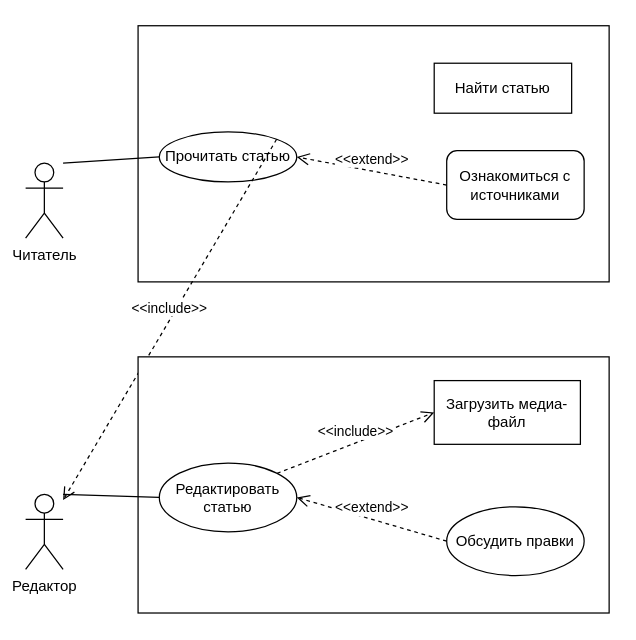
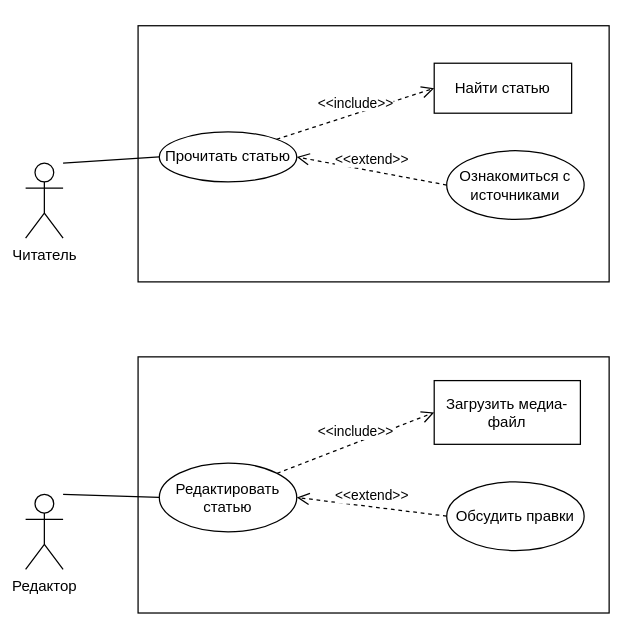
(516, 185) -> (516, 185)
(212, 248) -> (354, 114)
(516, 541) -> (516, 516)
